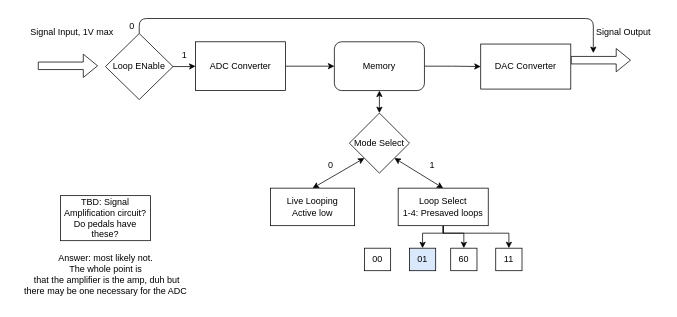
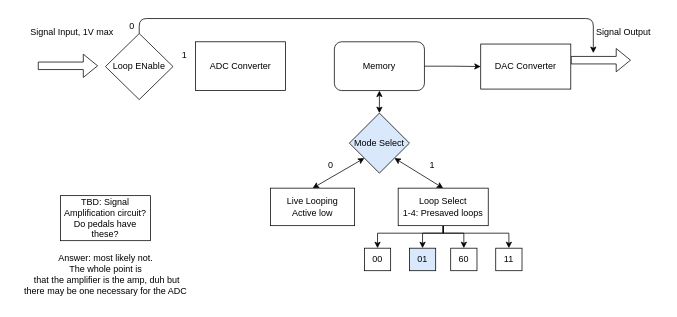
(181, 66) -> none
(307, 66) -> none
(379, 143) -> (379, 143)
none -> (393, 233)
